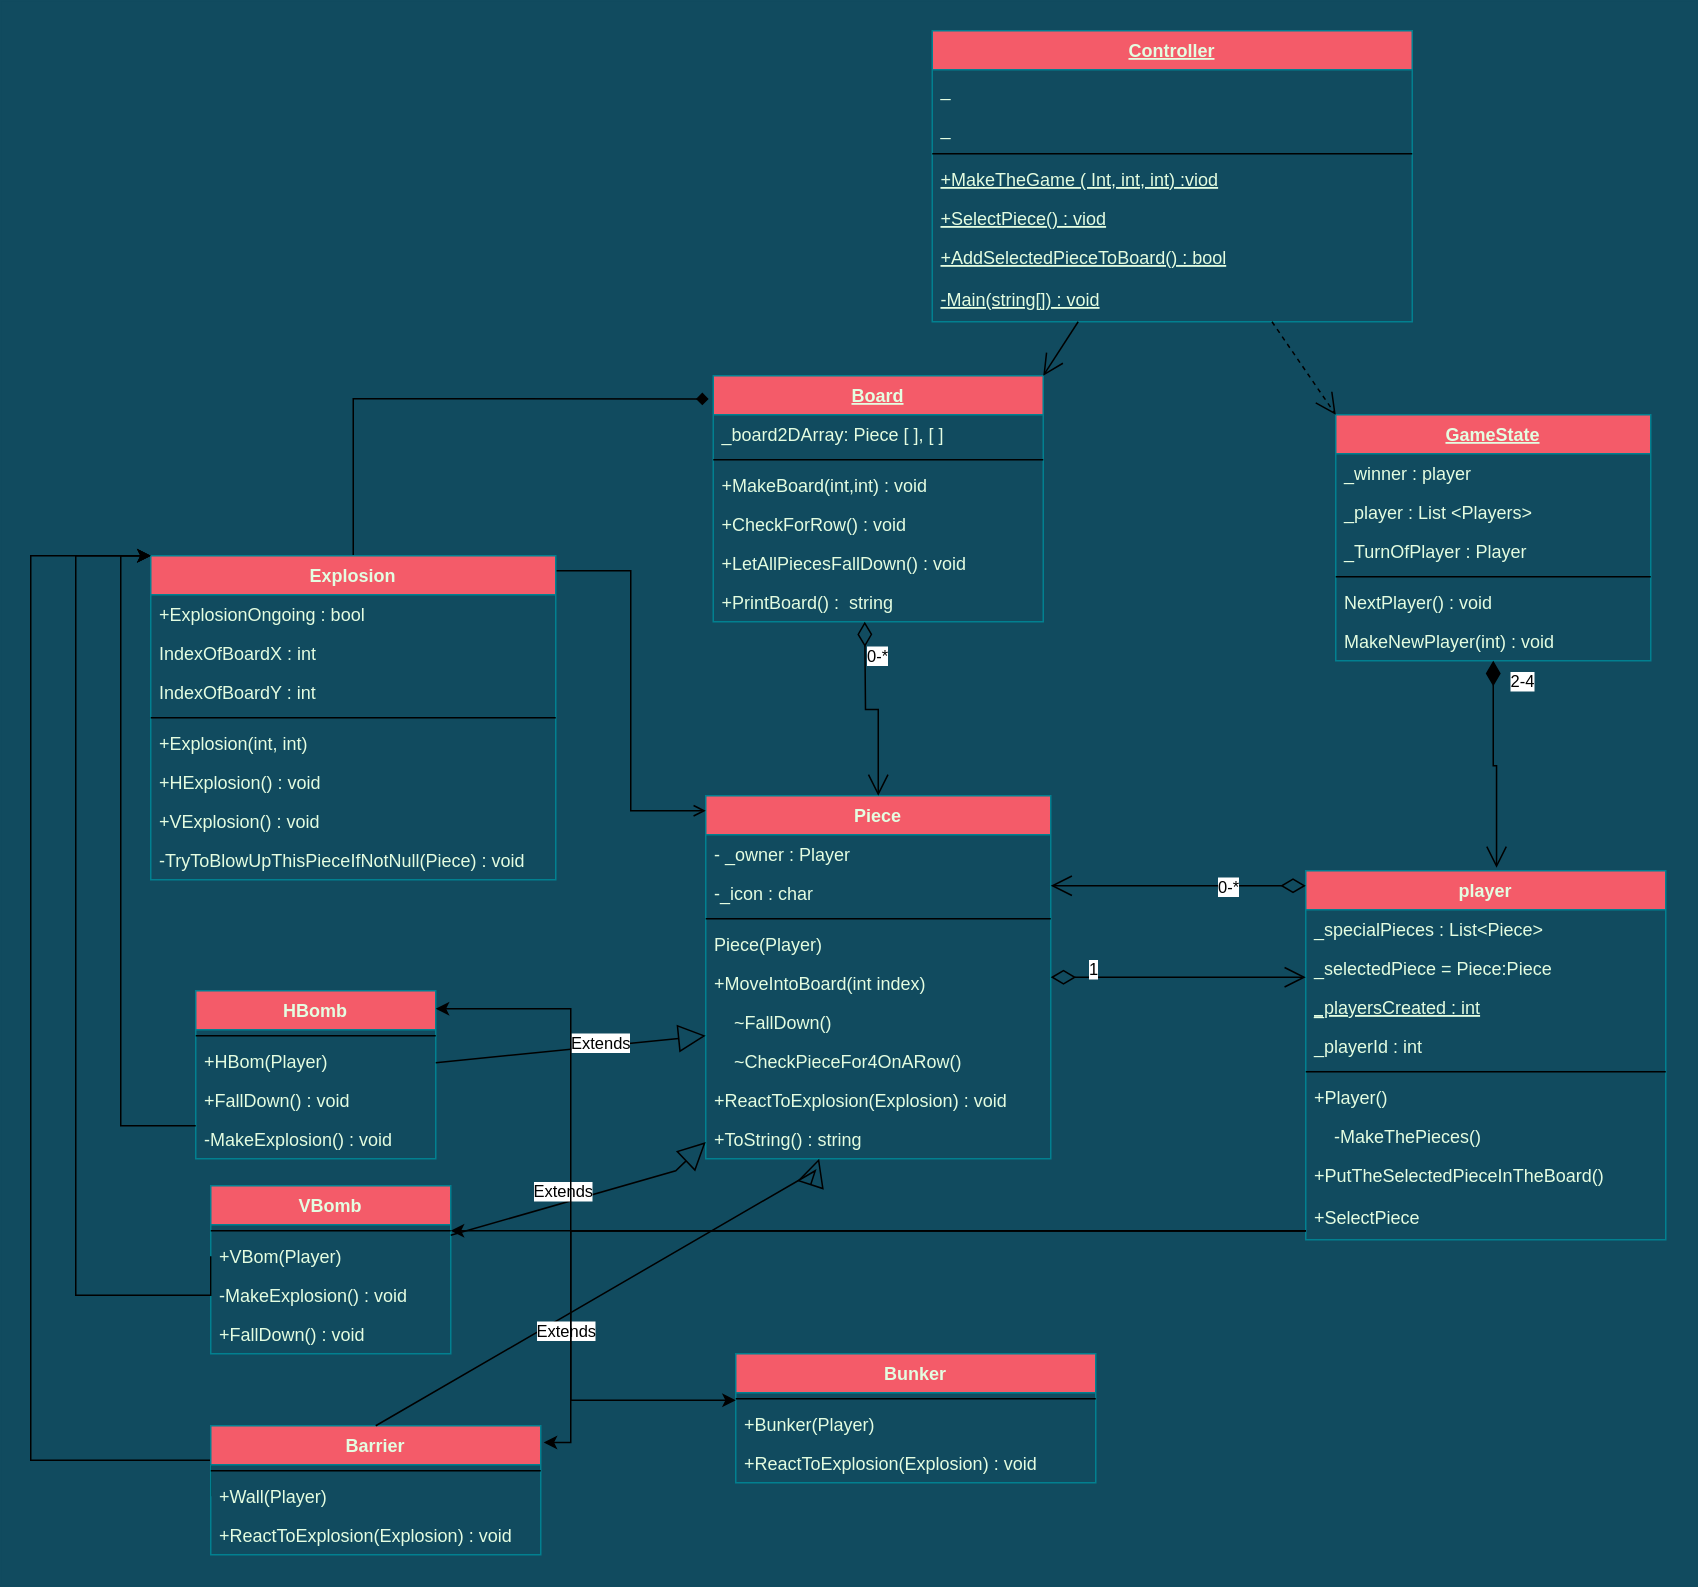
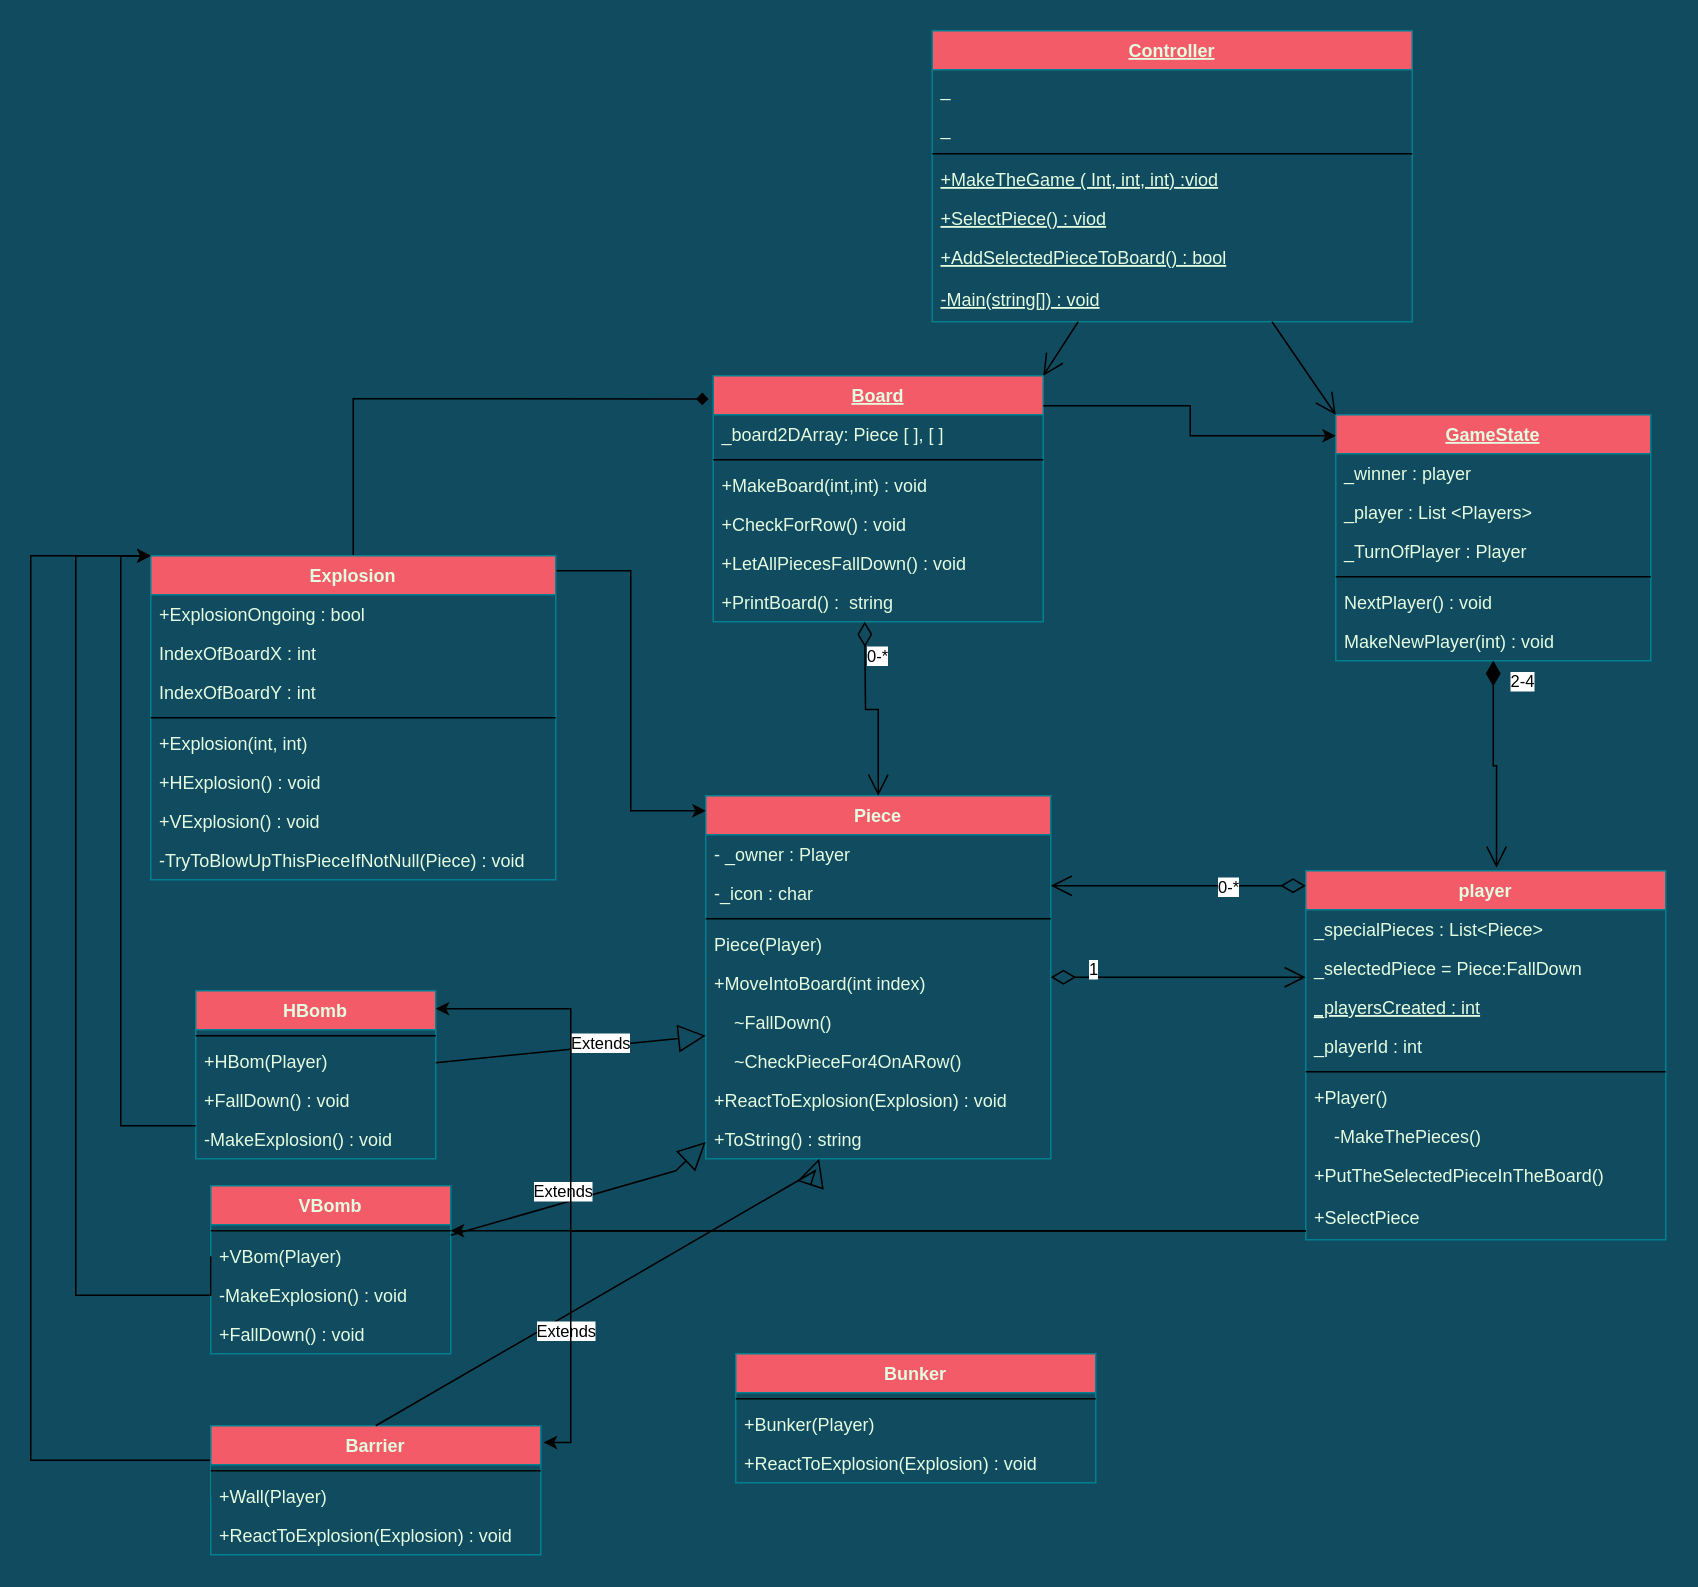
(1304, 368) -> (1304, 368)
none -> (1190, 415)
(696, 811) -> (694, 811)
(1439, 969) -> (1452, 969)
(649, 1400) -> none
